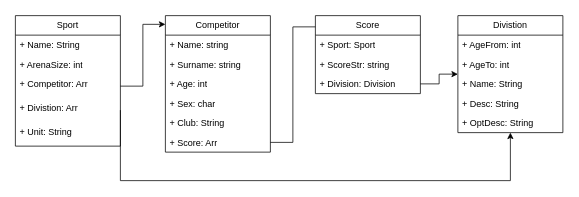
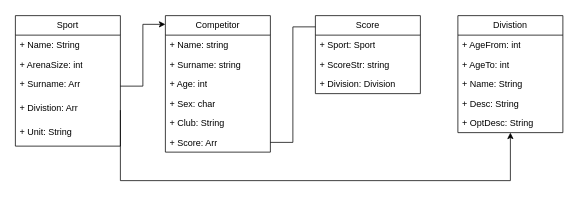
(439, 81) -> none
(58, 85) -> (52, 85)
